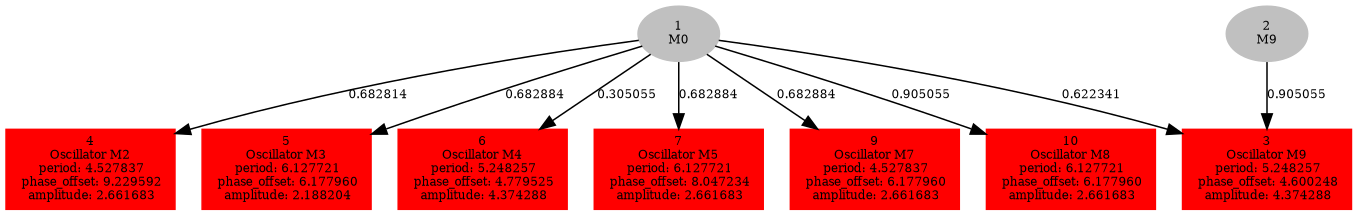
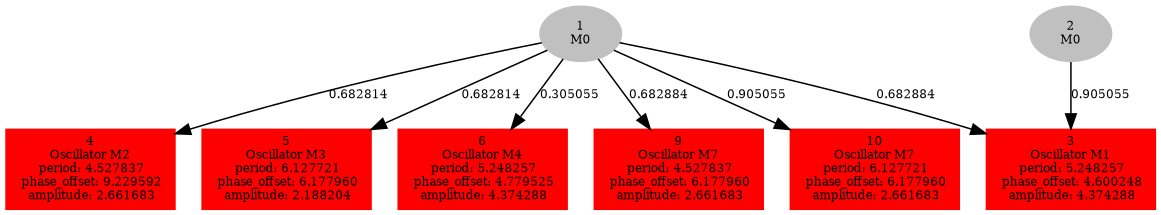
(1267, 40) -> (1071, 40)
(537, 95) -> (493, 95)
(1094, 95) -> (908, 95)
(1071, 155) -> (875, 155)
(1267, 155) -> (1071, 155)
(679, 169) -> none
